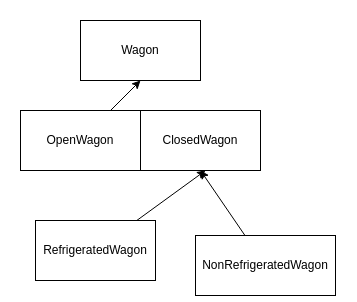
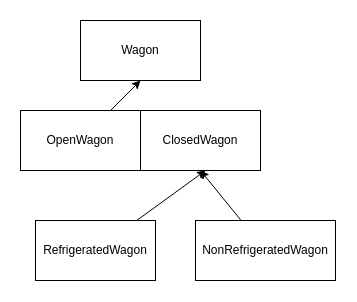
(266, 266) -> (266, 251)
